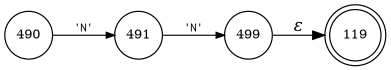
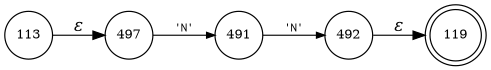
none -> (29, 35)
(29, 35) -> (129, 35)
(248, 35) -> (349, 35)
